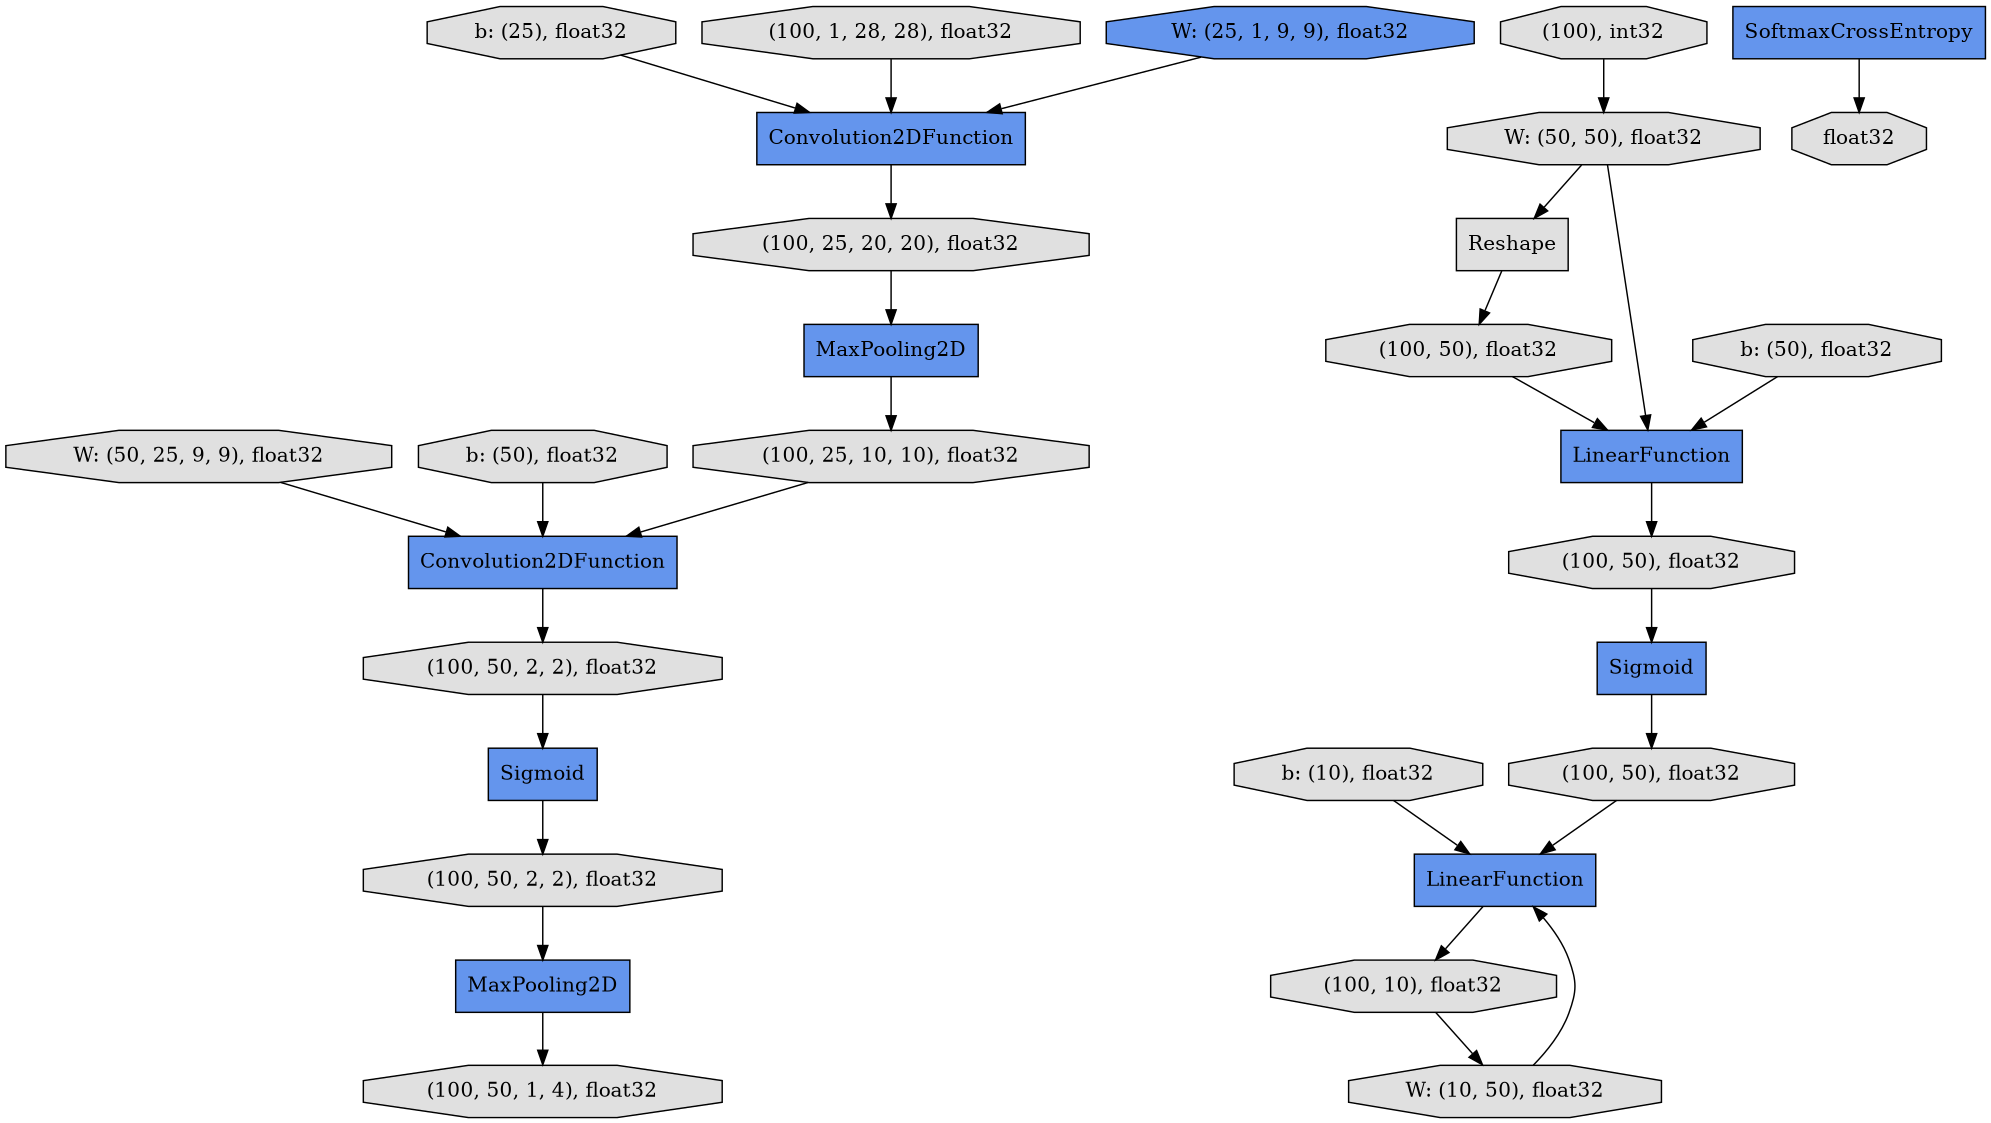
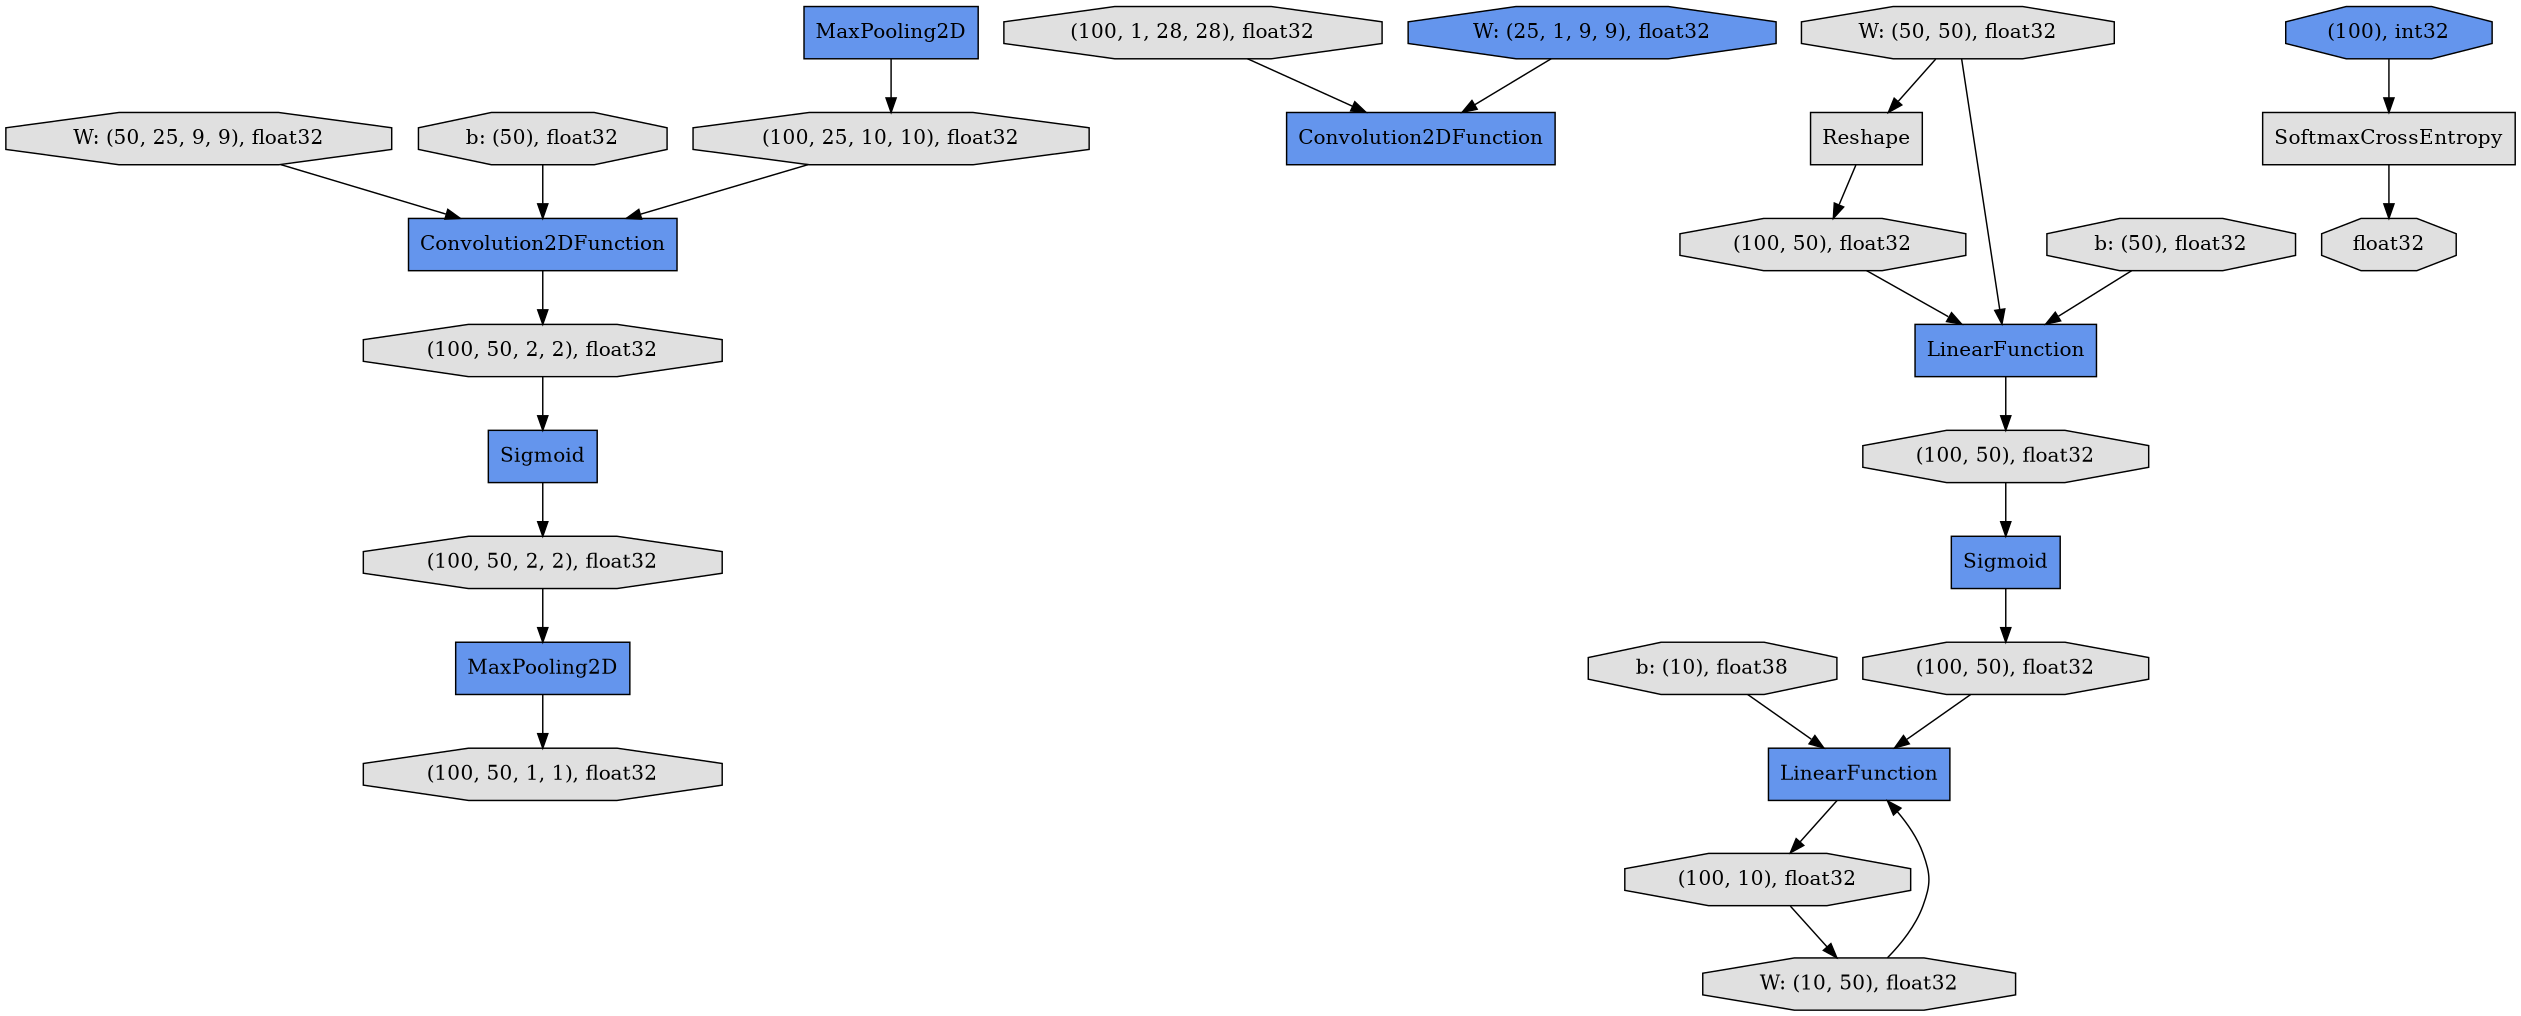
(551, 33) -> none
(1604, 33) -> (2389, 33)
(1859, 33) -> (2389, 139)
(1604, 78) -> (2389, 78)
(891, 245) -> none
(1358, 774) -> (1713, 668)
(543, 1091) -> (543, 774)
